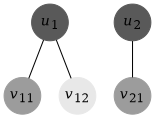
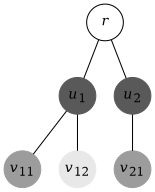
none -> (105, 22)
